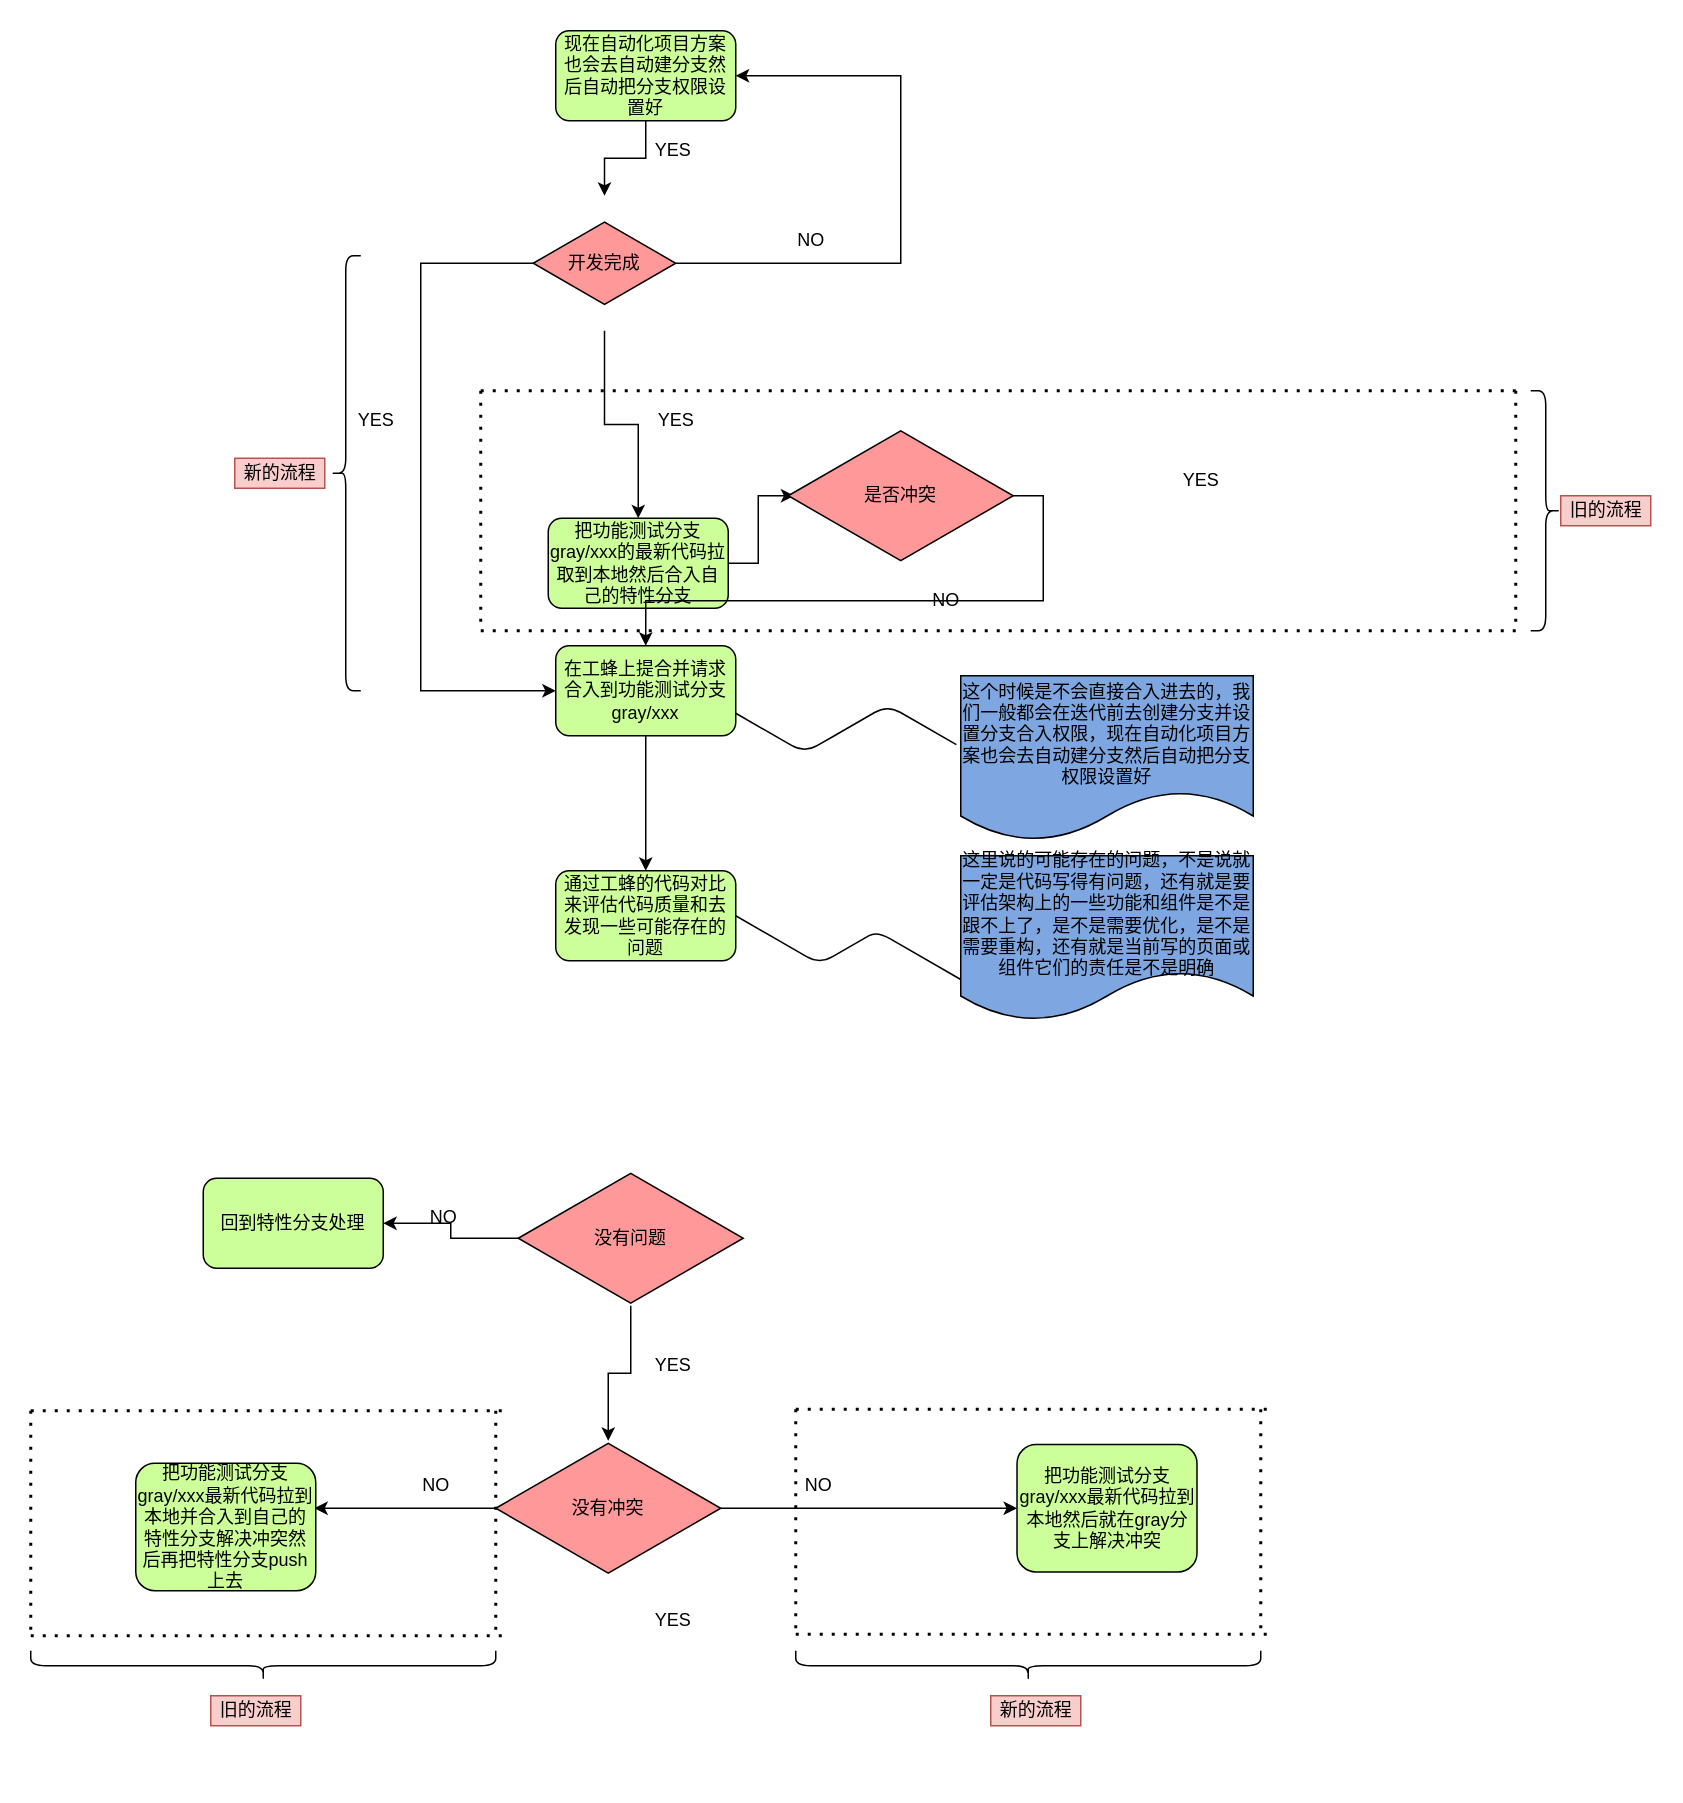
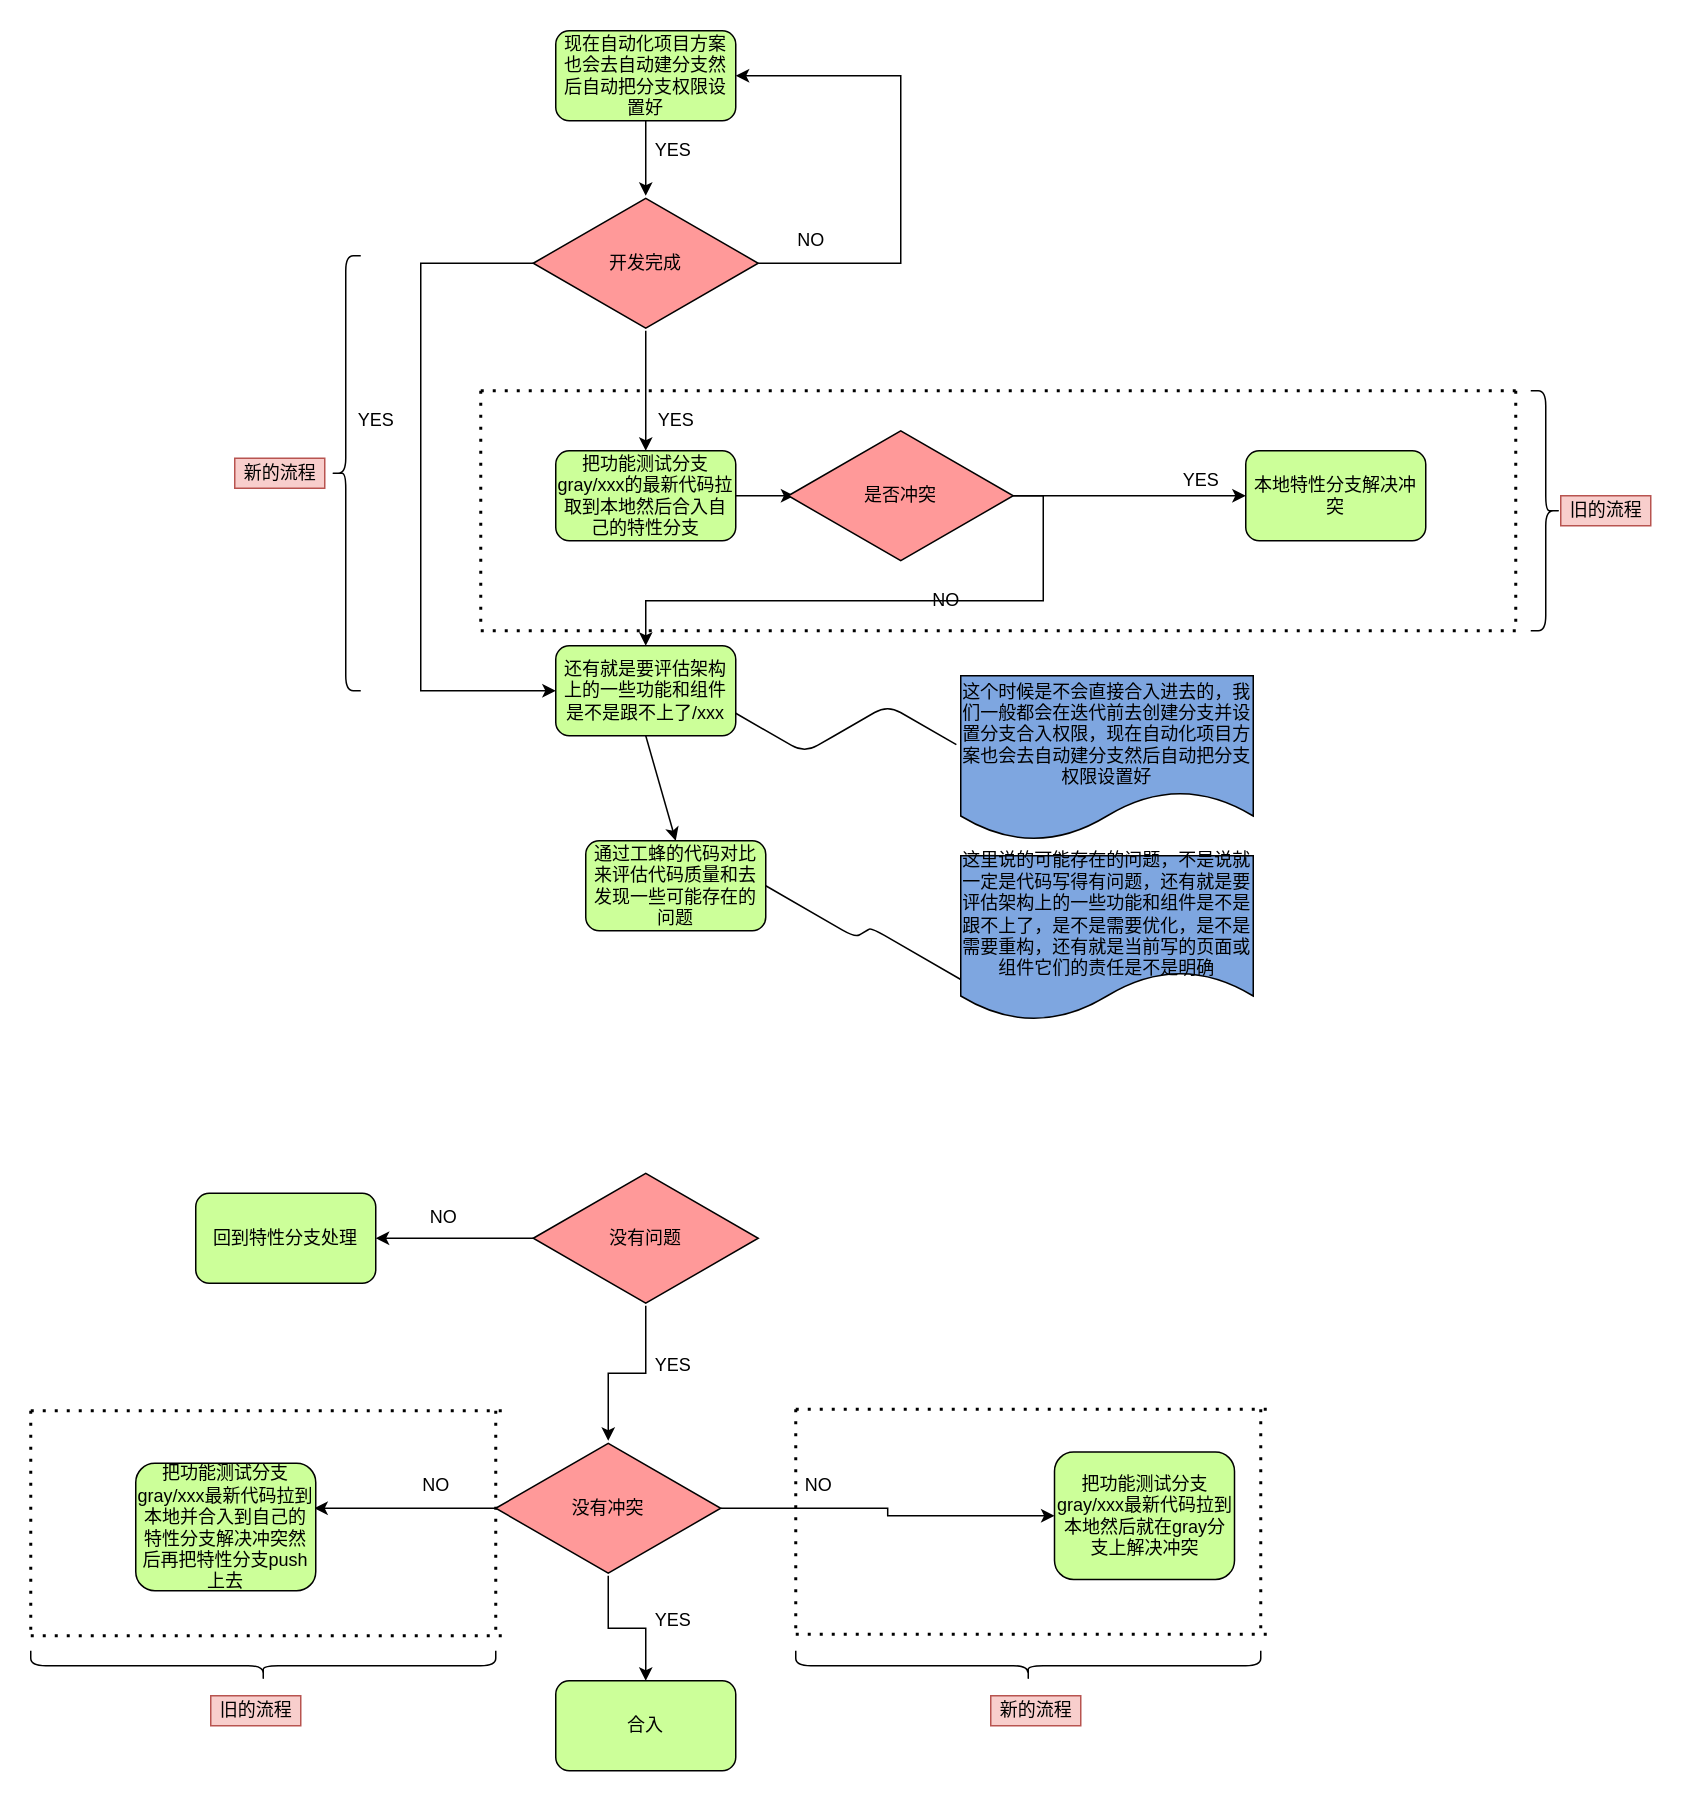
(605, 263) -> (646, 263)
none -> (1141, 496)
none -> (1336, 496)
(638, 563) -> (646, 496)
(646, 691) -> (646, 691)
(646, 916) -> (676, 886)
(293, 1223) -> (286, 1238)
(631, 1238) -> (646, 1238)
(1107, 1508) -> (1145, 1516)
none -> (621, 1628)
none -> (646, 1726)
